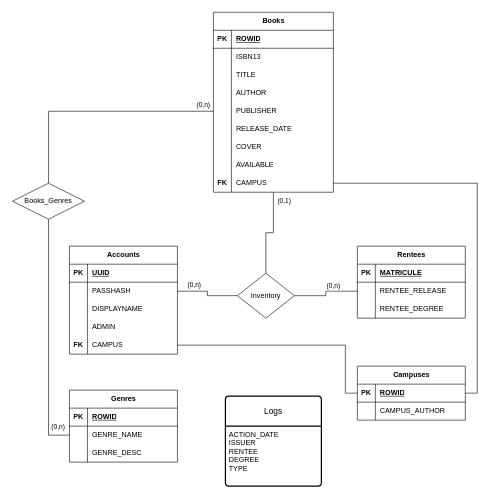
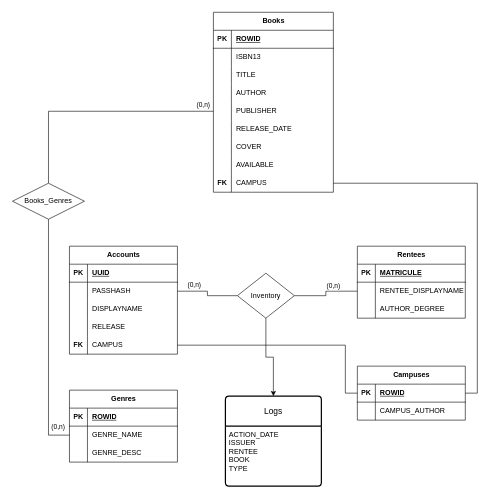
(269, 233) -> none
(408, 291) -> (416, 291)
(406, 309) -> (406, 309)
(102, 327) -> (106, 327)
none -> (273, 373)
(251, 452) -> (251, 452)
